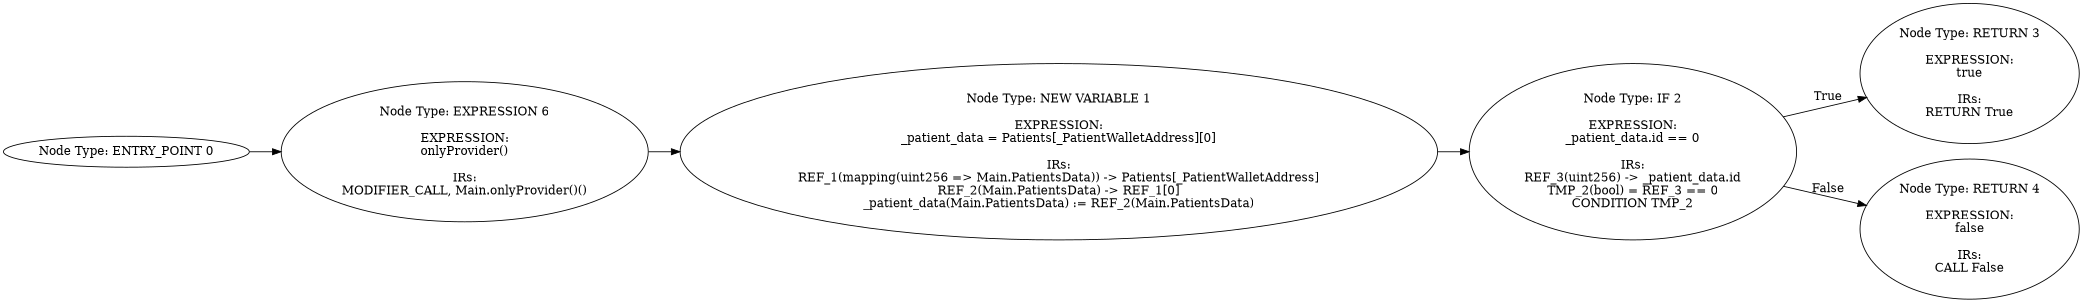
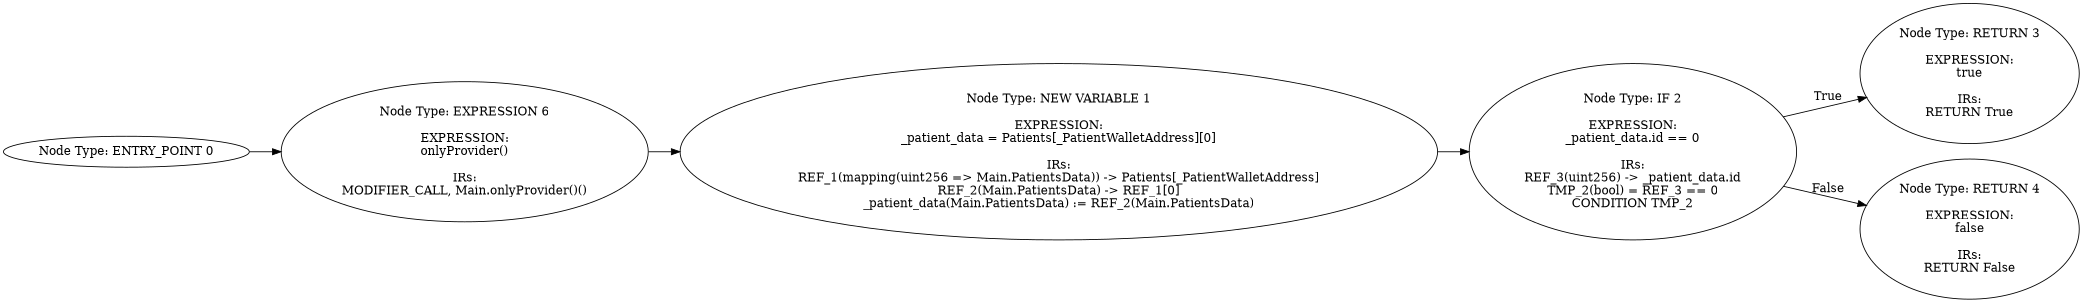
(1970, 229) -> (1970, 229)
